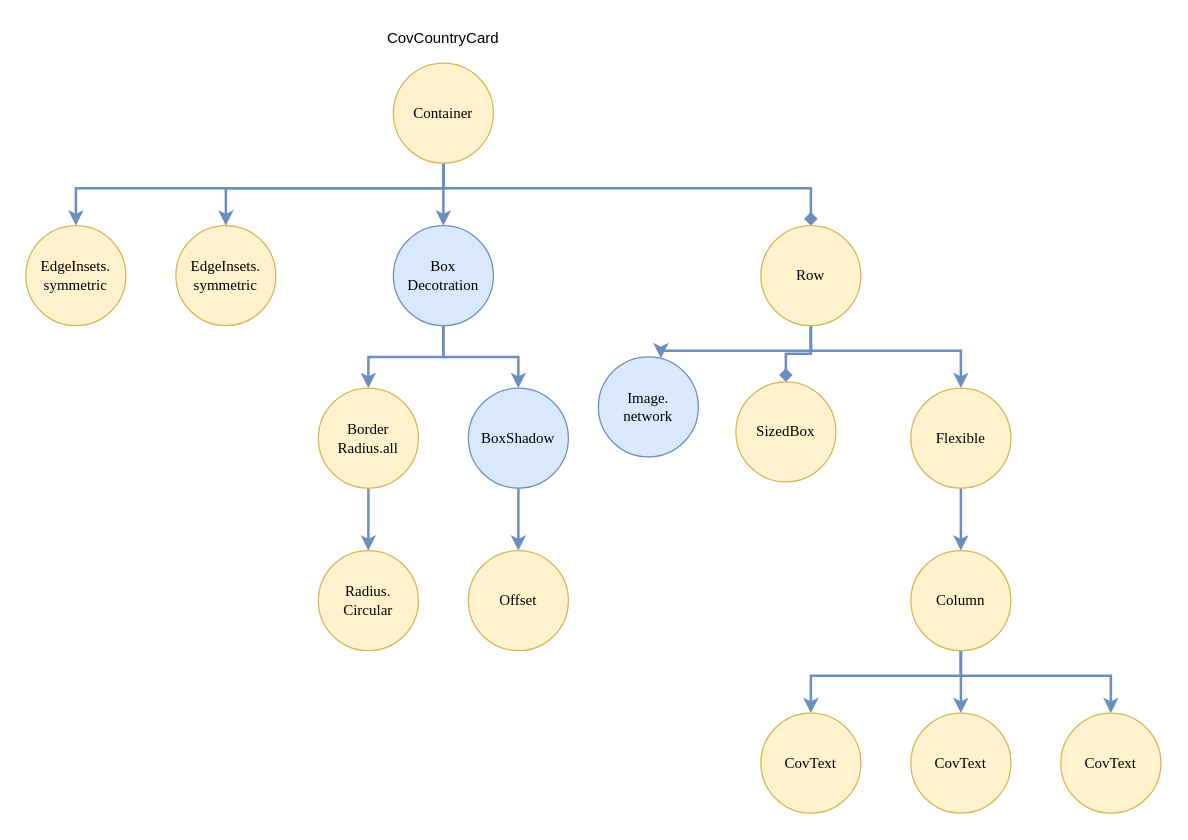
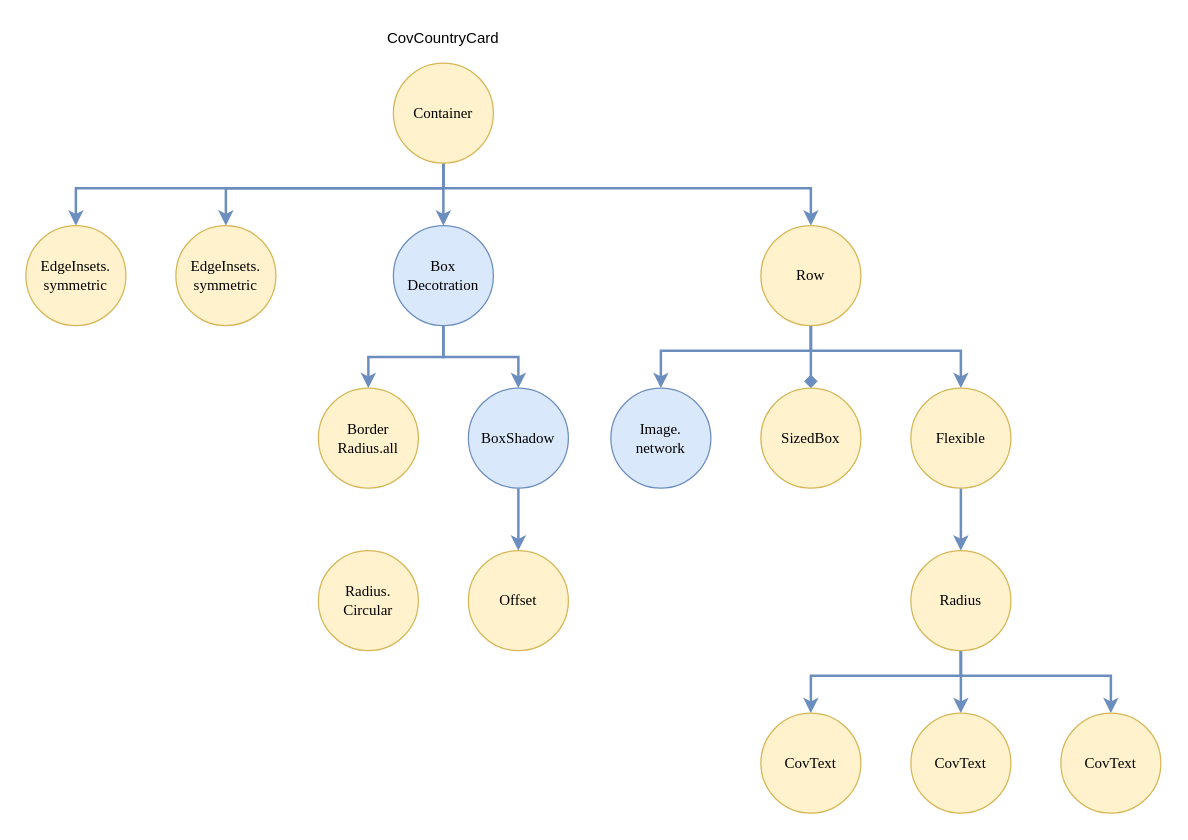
(811, 212) -> (811, 213)
(648, 407) -> (661, 438)
(786, 432) -> (811, 438)
(368, 514) -> none
(961, 601) -> (961, 601)
